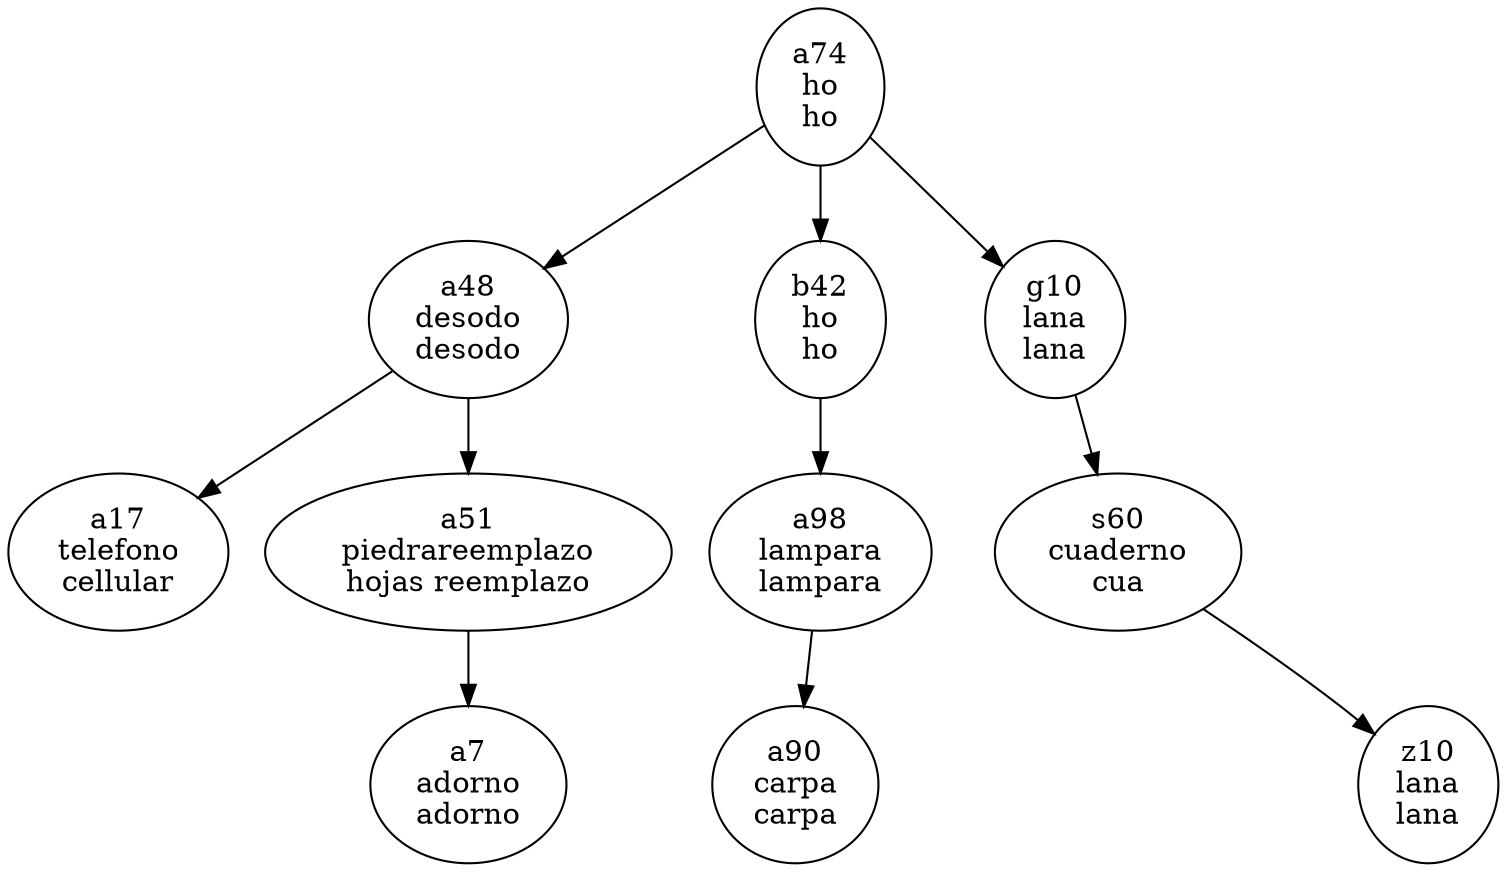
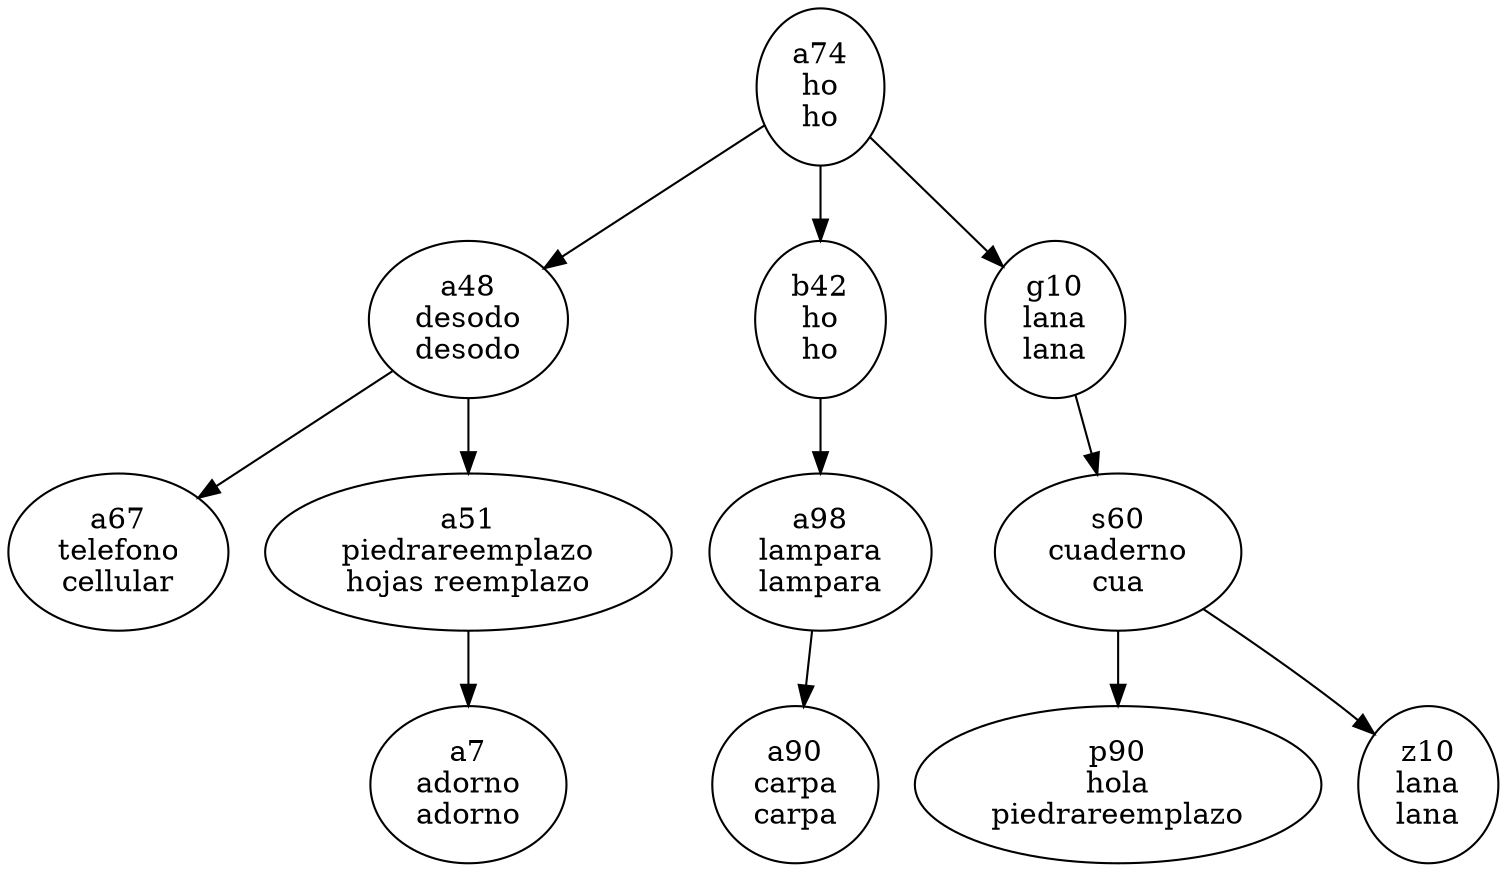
(118, 552) -> (118, 552)
none -> (1118, 785)
